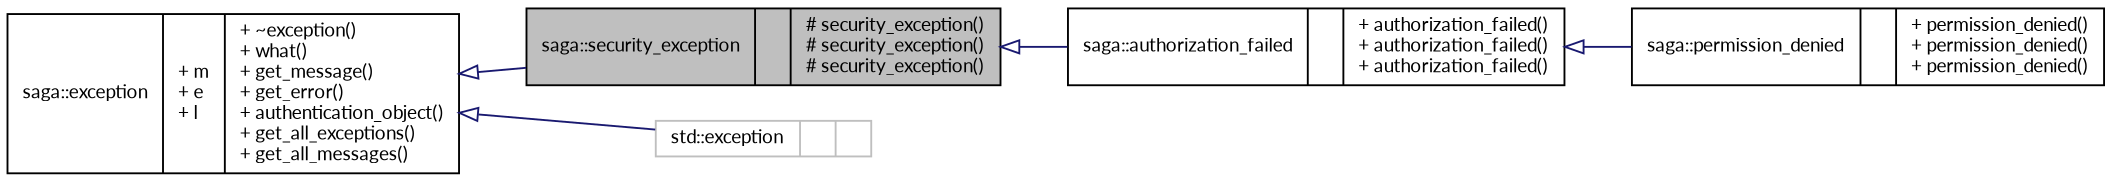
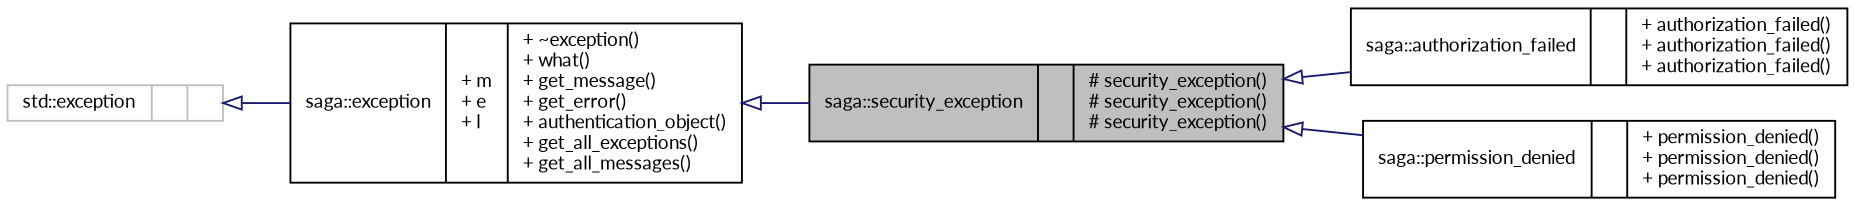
(1608, 47) -> (1333, 132)
(567, 122) -> (266, 103)
